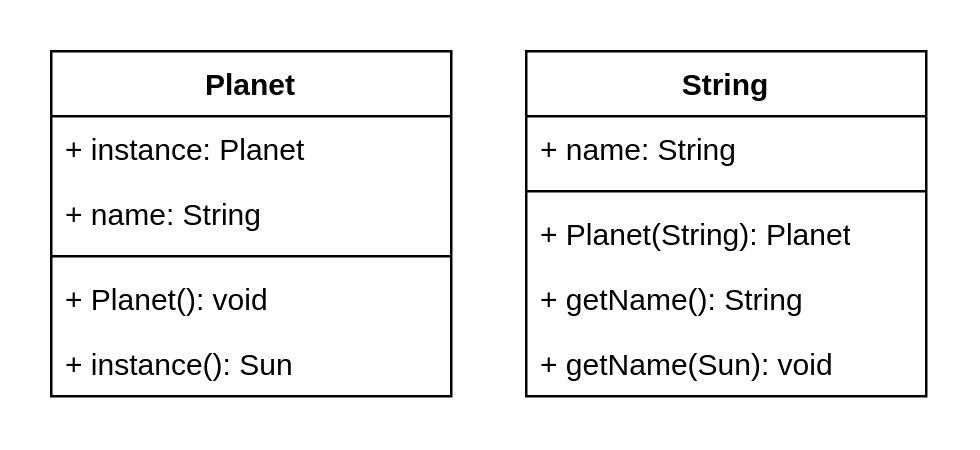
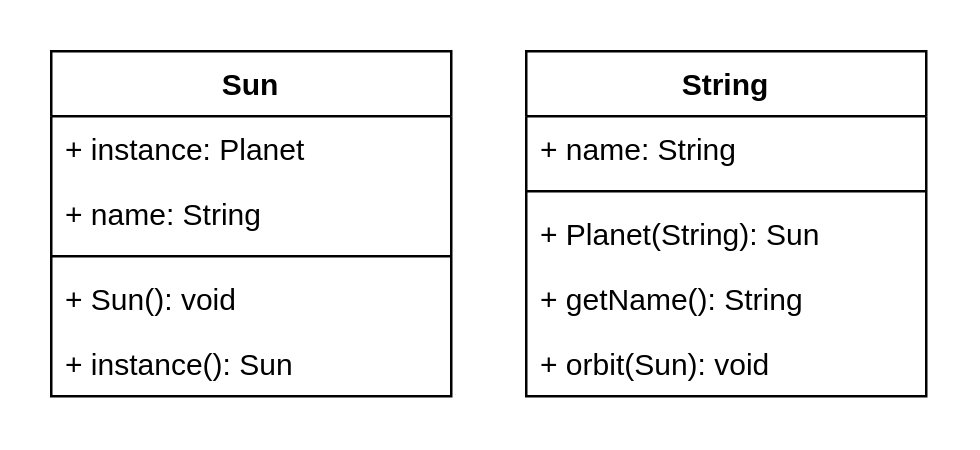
(251, 87) -> (251, 87)
(719, 237) -> (698, 237)
(181, 302) -> (160, 302)
(694, 367) -> (673, 367)
